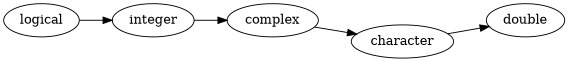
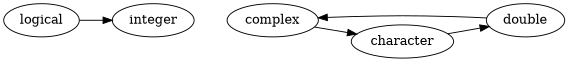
(206, 20) -> (407, 16)
